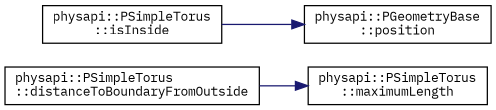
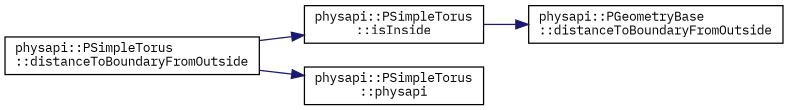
(398, 24) -> (656, 24)
none -> (276, 39)
(398, 86) -> (394, 86)
